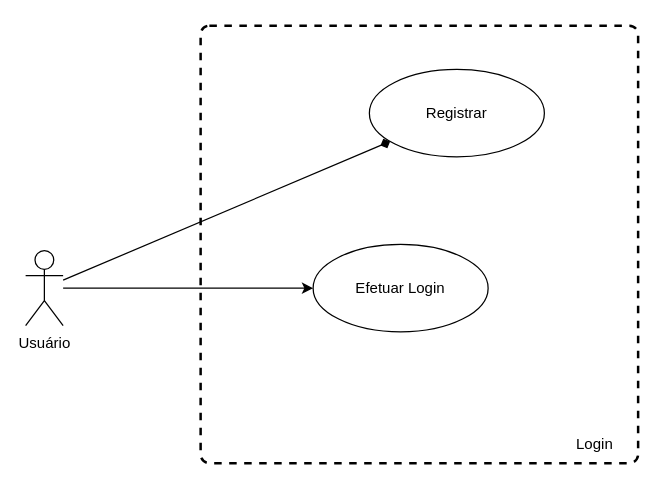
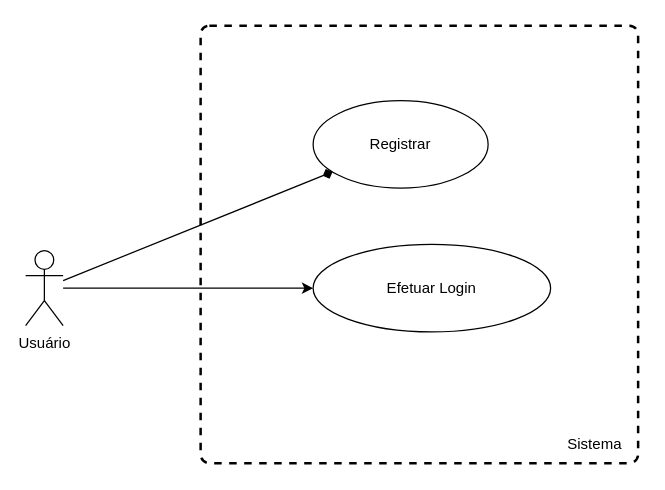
(457, 113) -> (401, 144)
(401, 288) -> (432, 288)
(595, 444) -> (595, 444)
